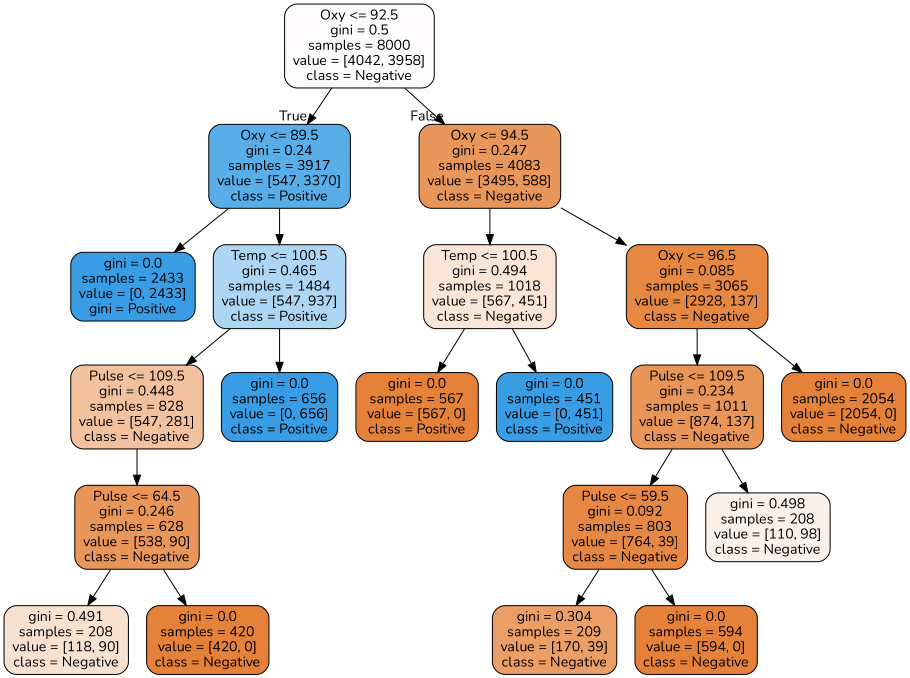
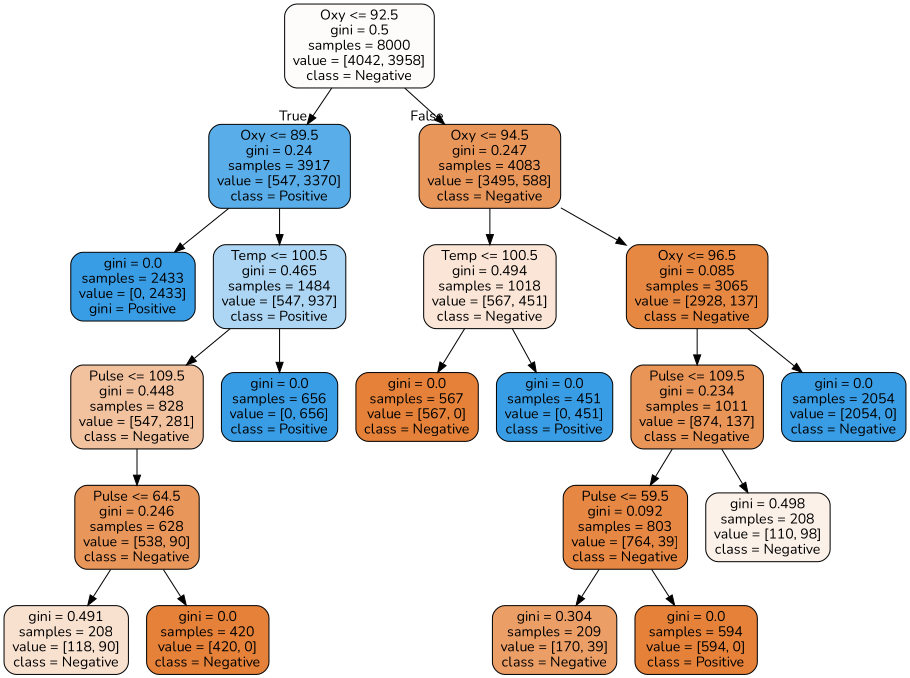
(417, 407) -> (417, 407)
(844, 407) -> (844, 407)
(696, 640) -> (696, 640)
